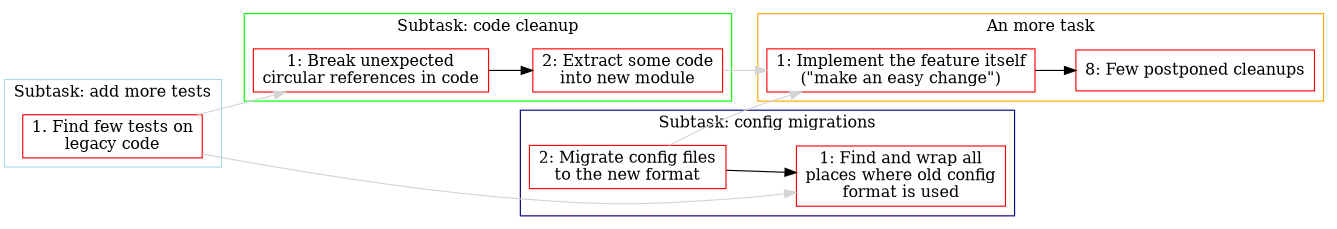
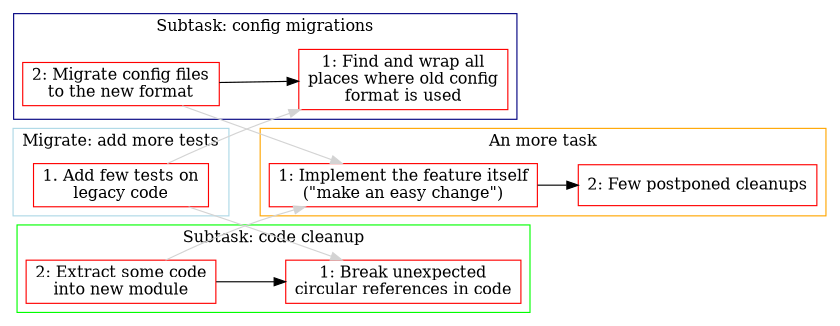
(505, 70) -> (245, 282)
(1195, 70) -> (698, 185)
(113, 93) -> (121, 141)
(112, 136) -> (121, 185)
